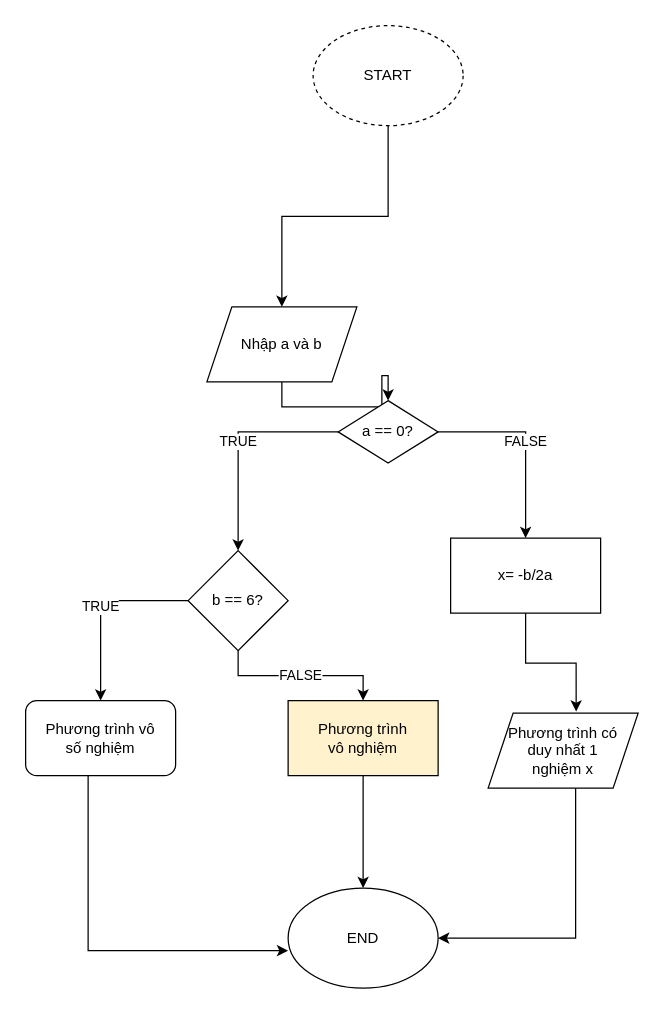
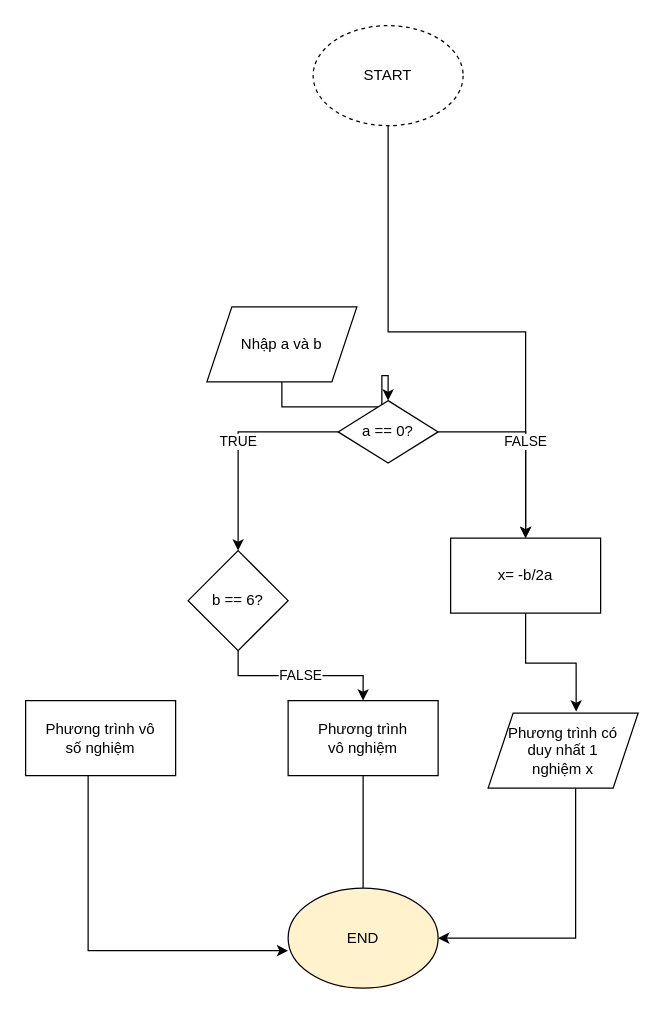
(295, 216) -> (446, 332)
(101, 603) -> none
(101, 738) -> (101, 738)
(363, 738) -> (363, 738)
(363, 878) -> (363, 881)
(363, 938) -> (363, 938)
